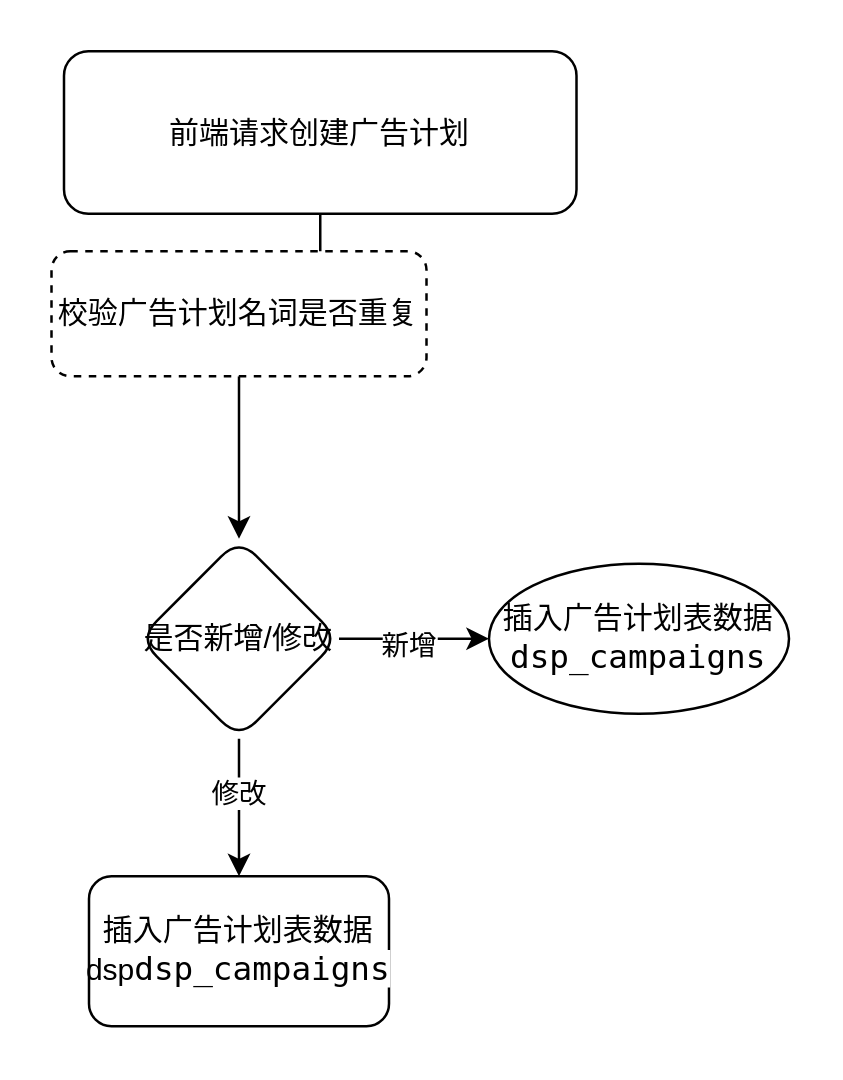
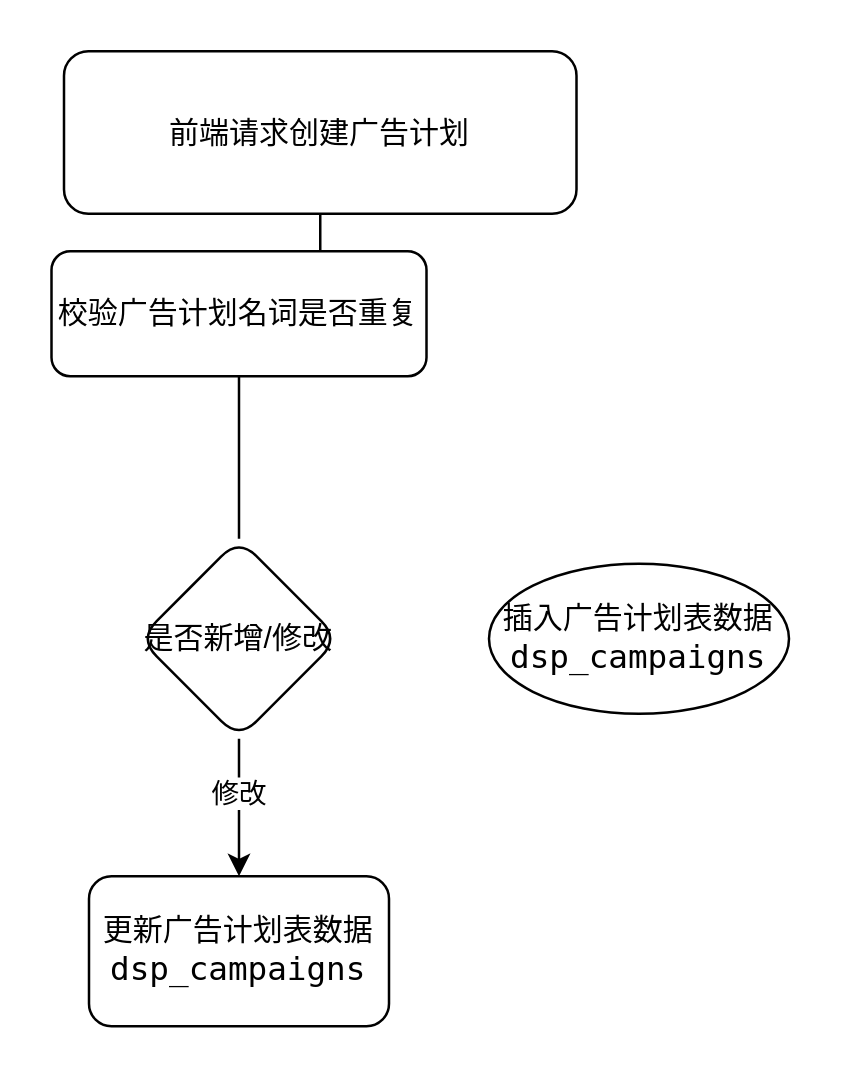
(239, 314) -> (239, 314)
(239, 520) -> (239, 528)
(406, 639) -> none
(239, 951) -> (239, 951)
